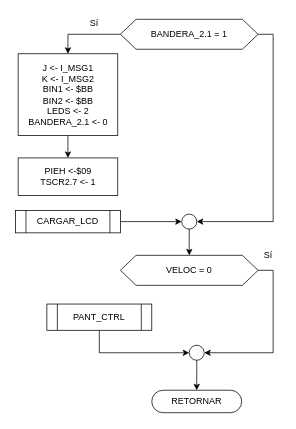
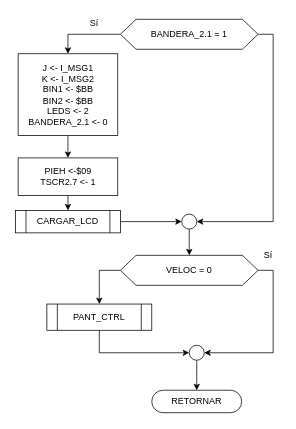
none -> (68, 204)
none -> (99, 273)
